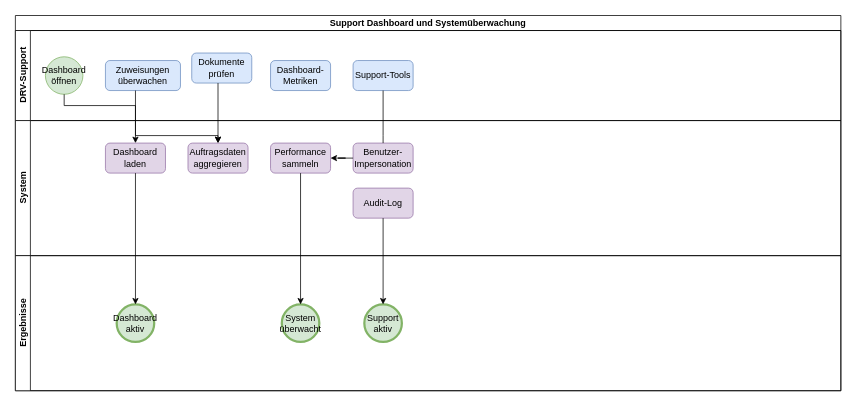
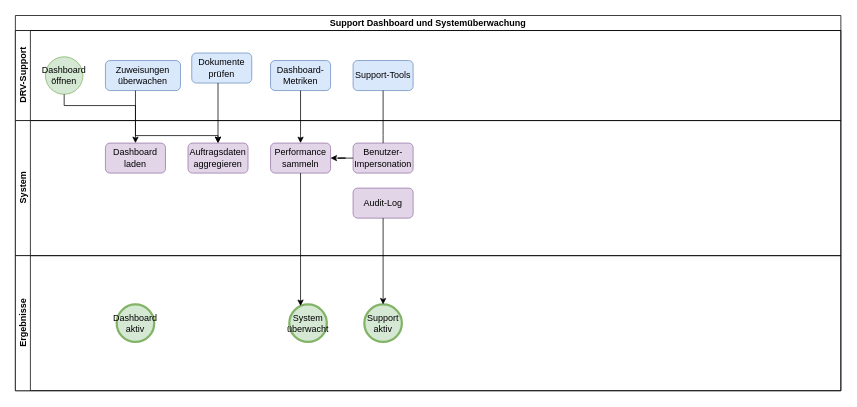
none -> (300, 113)
(135, 236) -> none
(300, 323) -> (308, 323)
